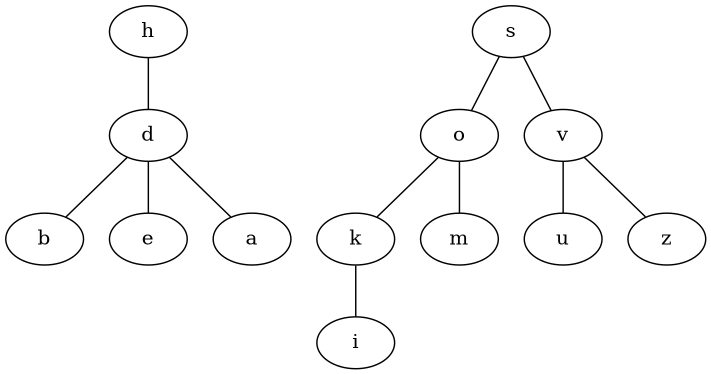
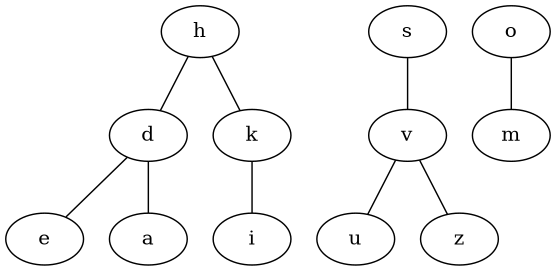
(485, 84) -> none
(408, 187) -> (226, 84)
(45, 239) -> none
